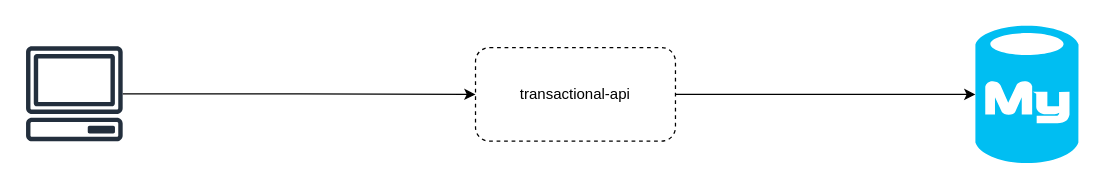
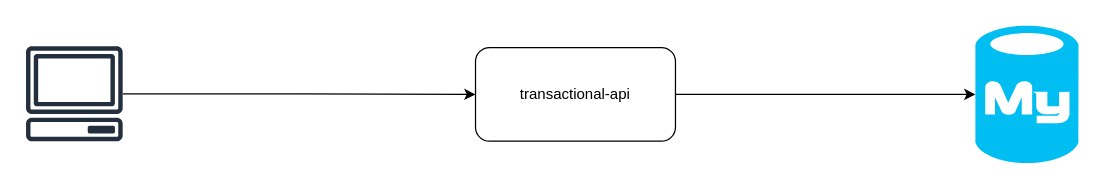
(576, 94) -> (576, 94)
